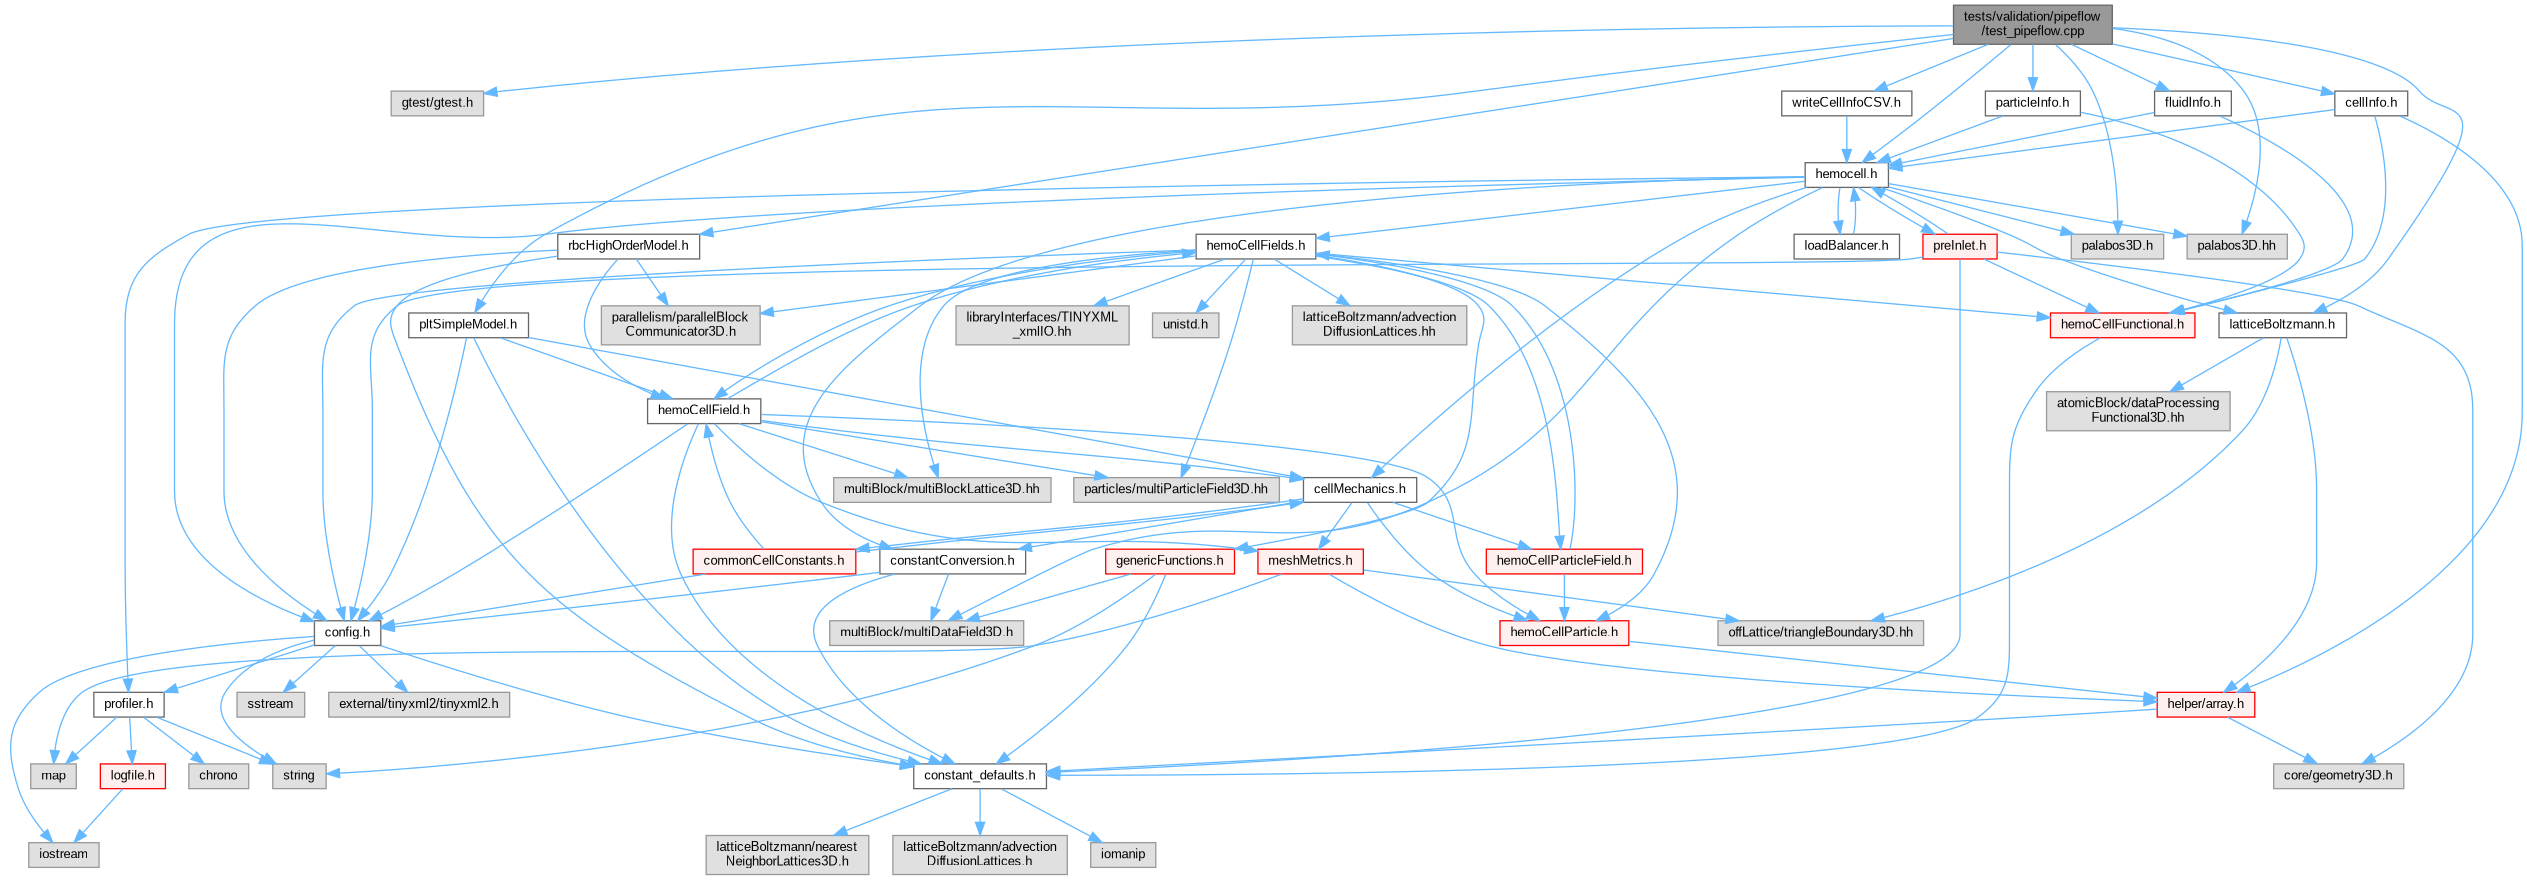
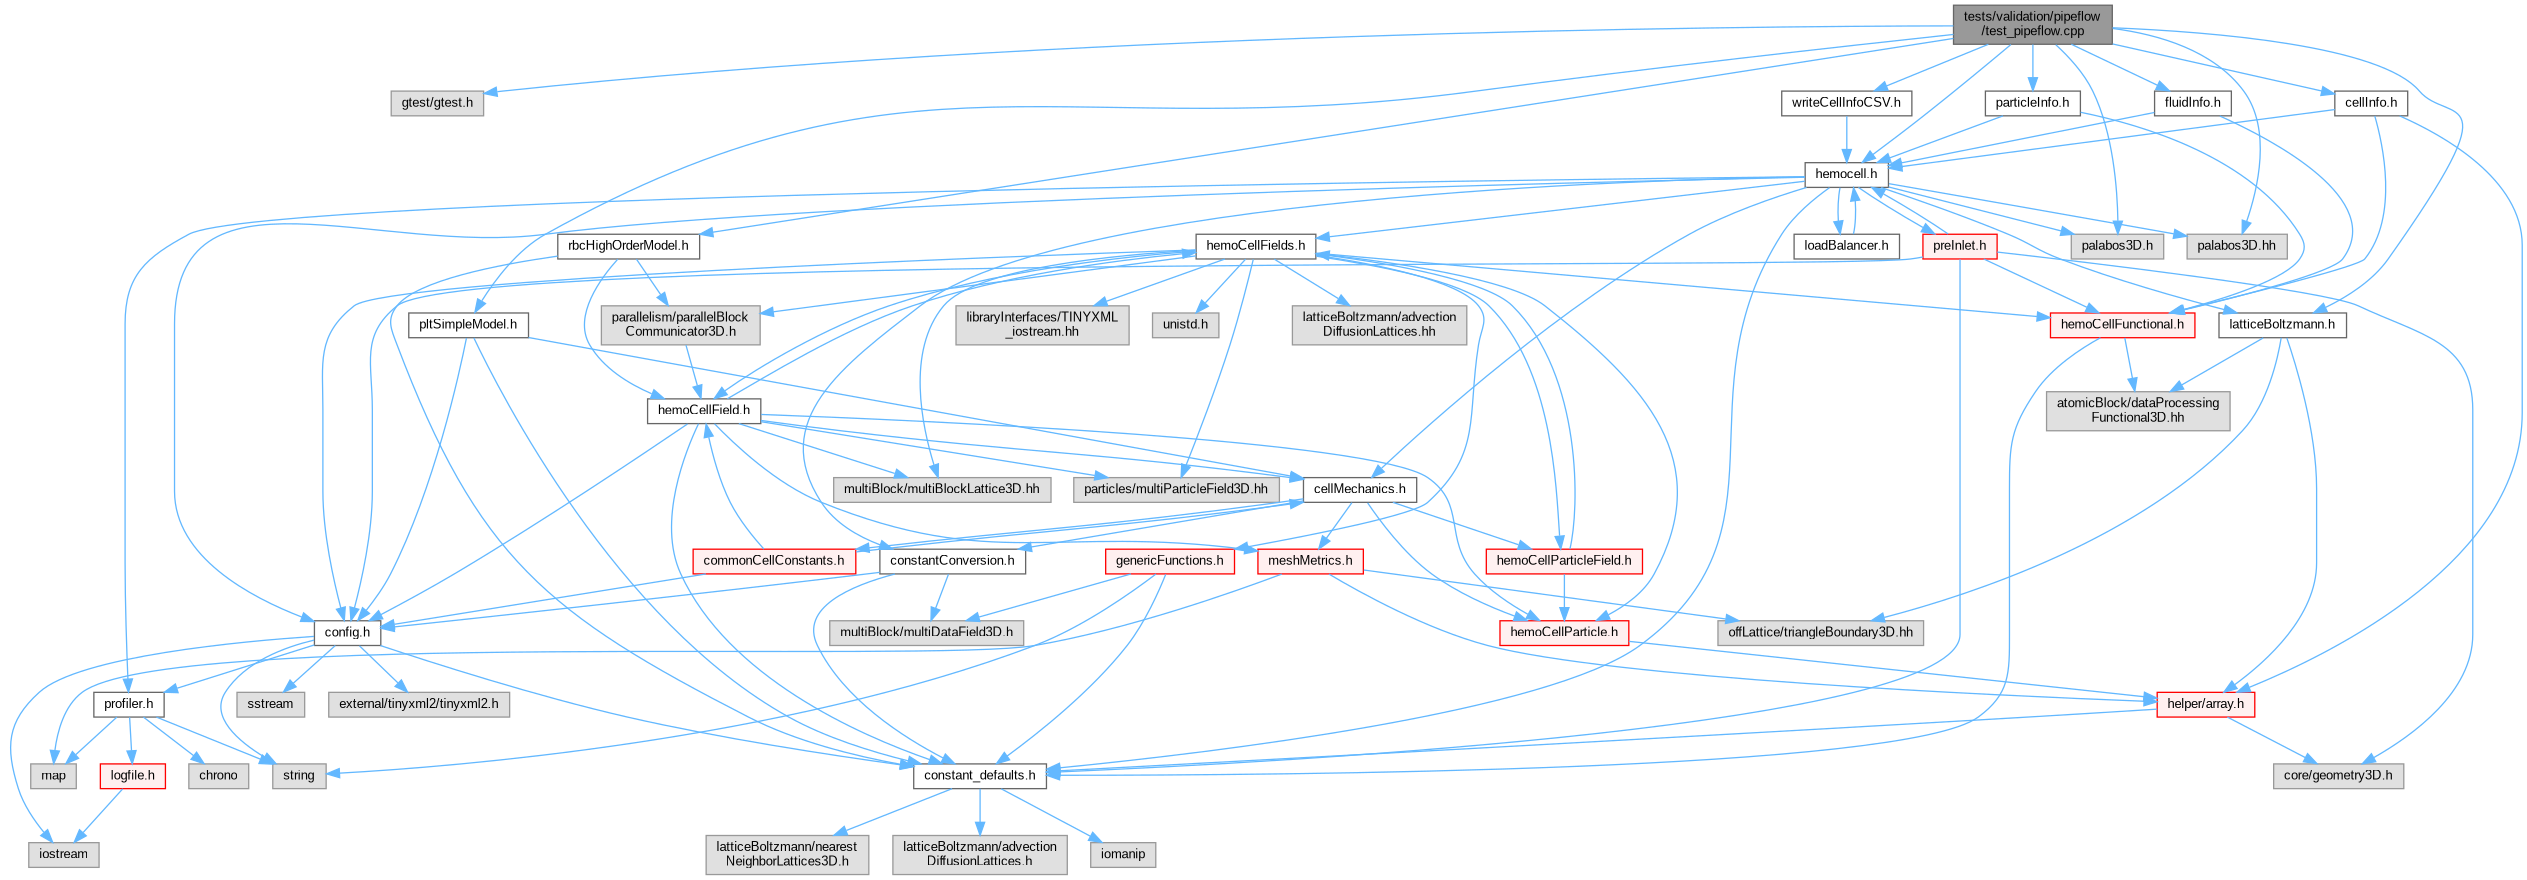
(240, 322) -> none
(1043, 325) -> (1043, 325)
none -> (2129, 358)
(580, 366) -> (690, 358)
(1459, 486) -> (1629, 651)
